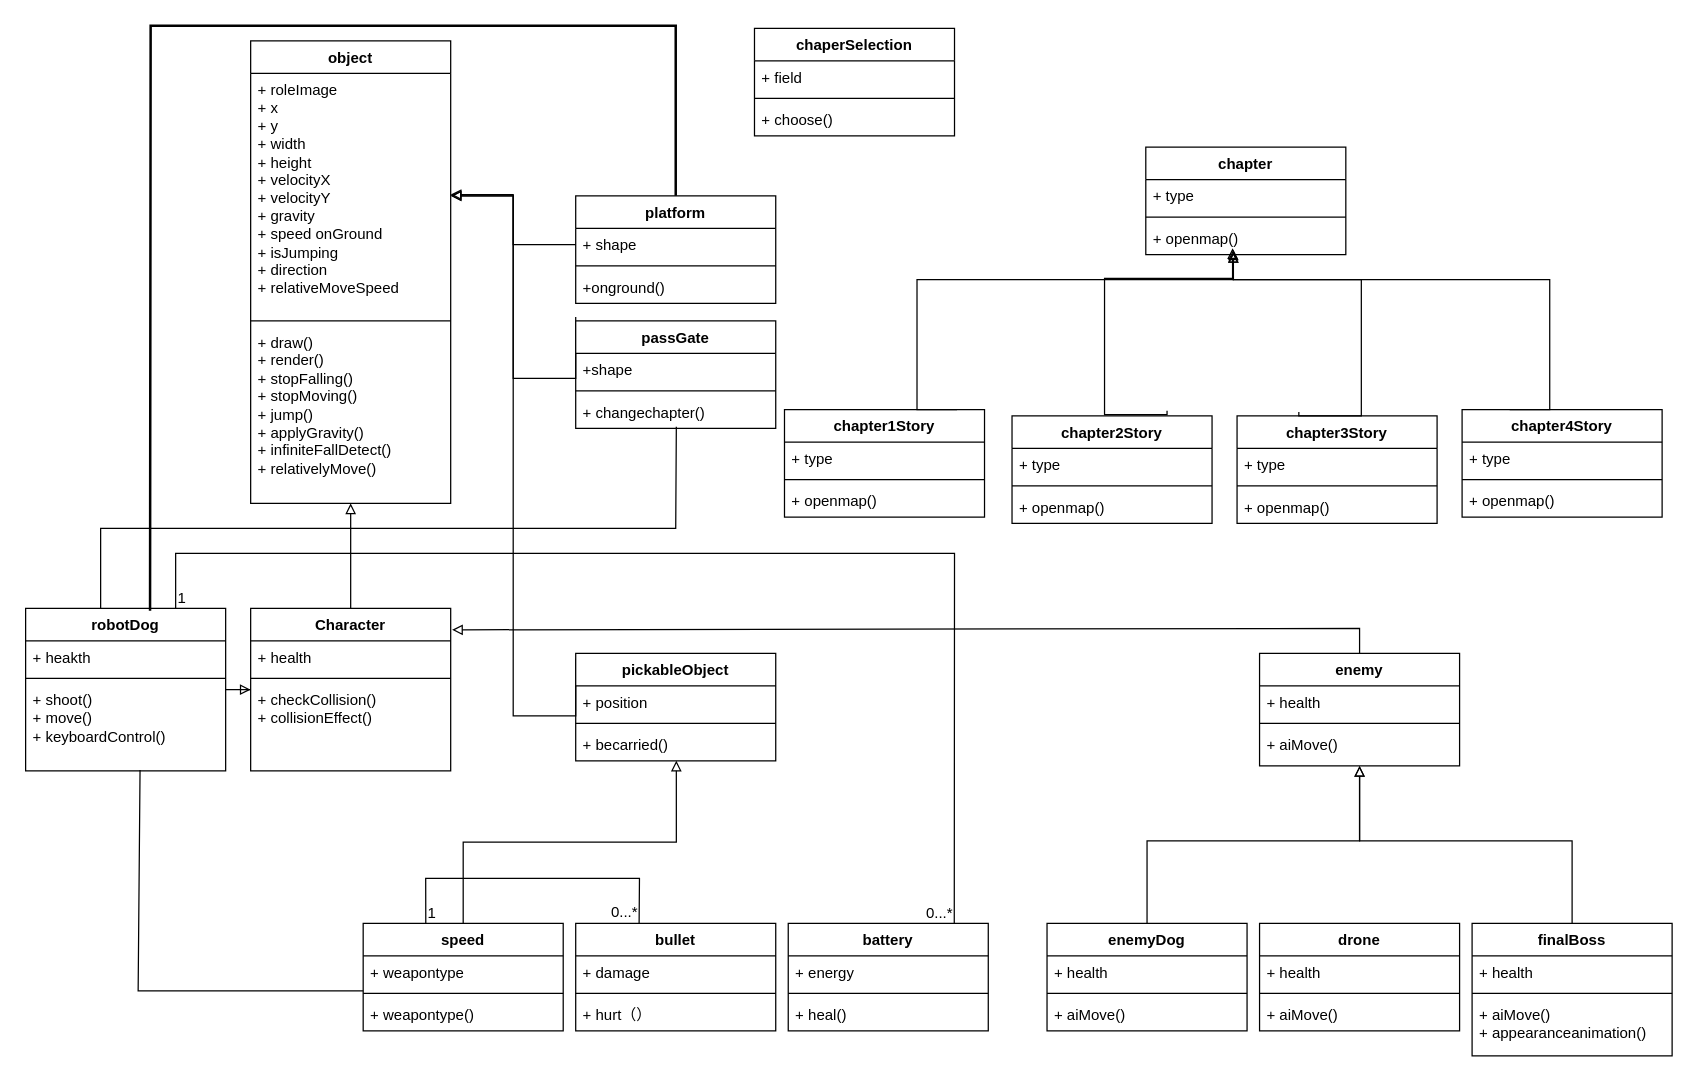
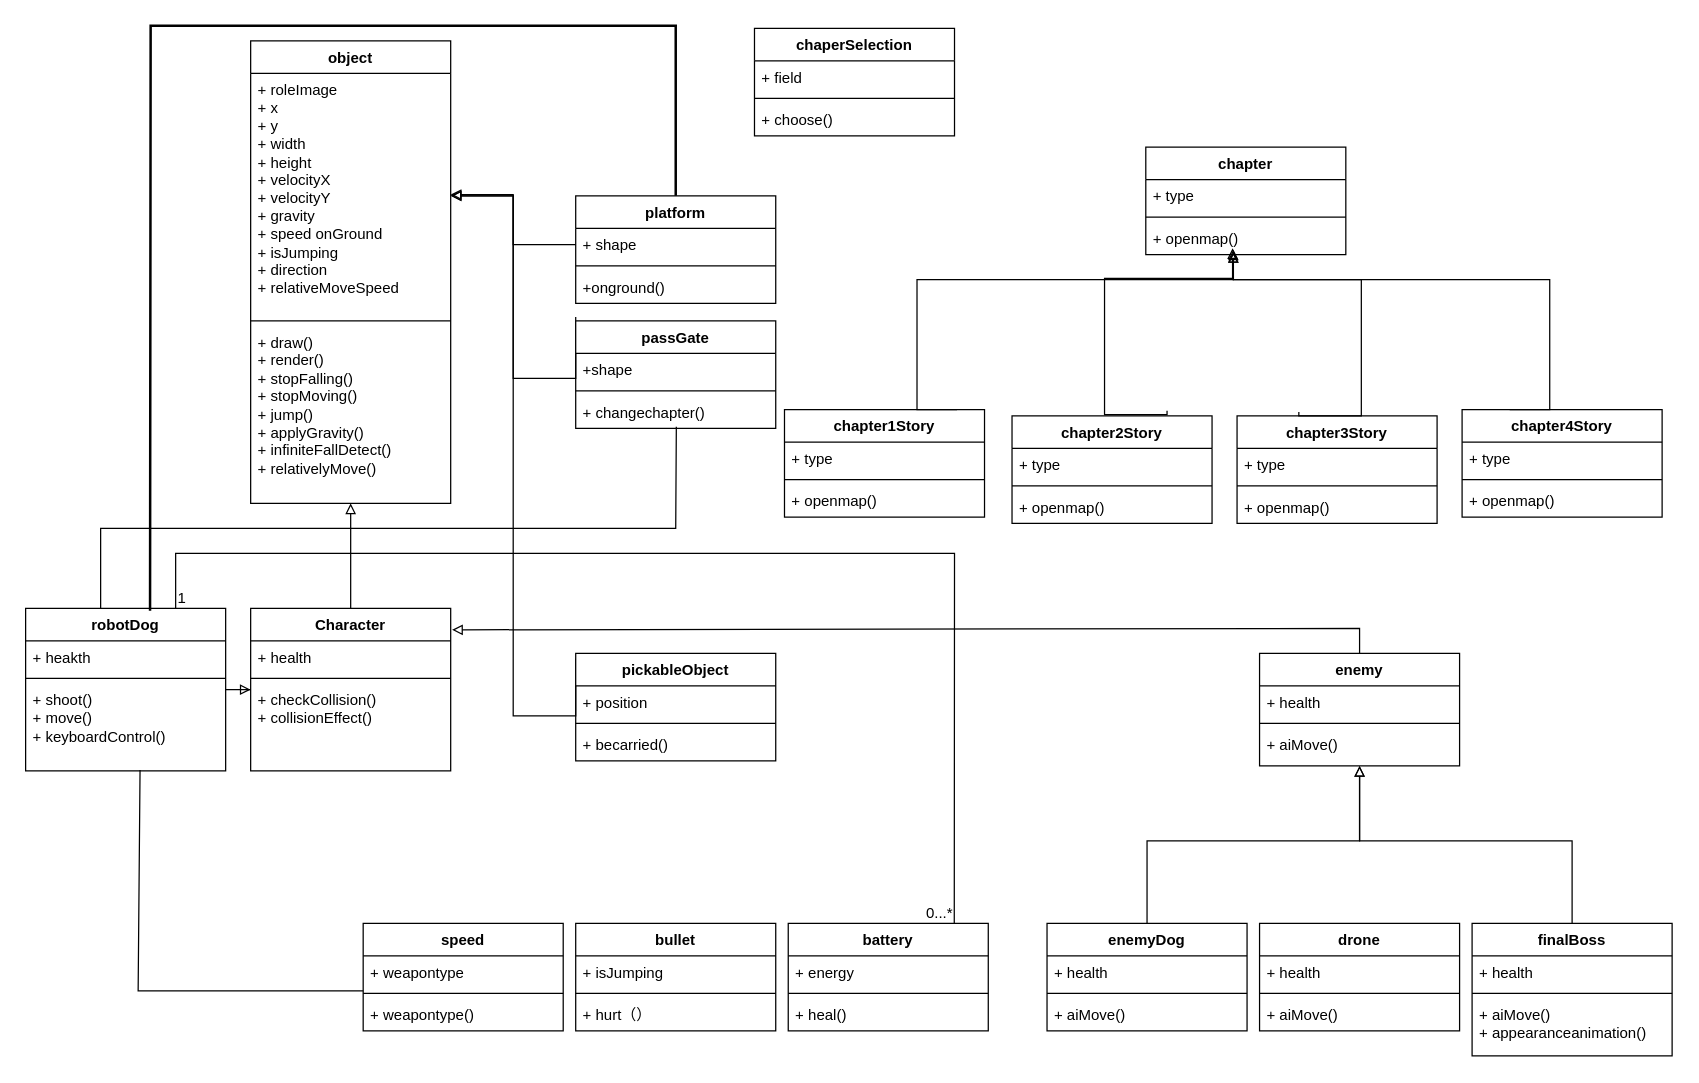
(564, 842) -> none
(532, 878) -> none
(615, 973) -> (623, 973)
